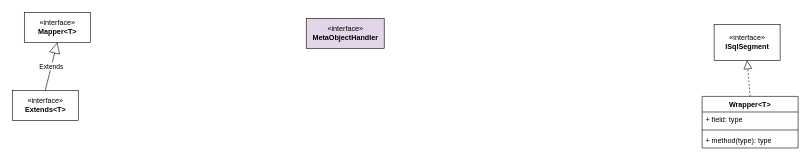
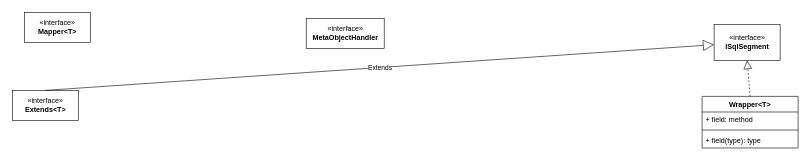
(345, 33) -> (345, 33)
(50, 72) -> (374, 68)
(727, 120) -> (731, 120)
(743, 140) -> (739, 140)
